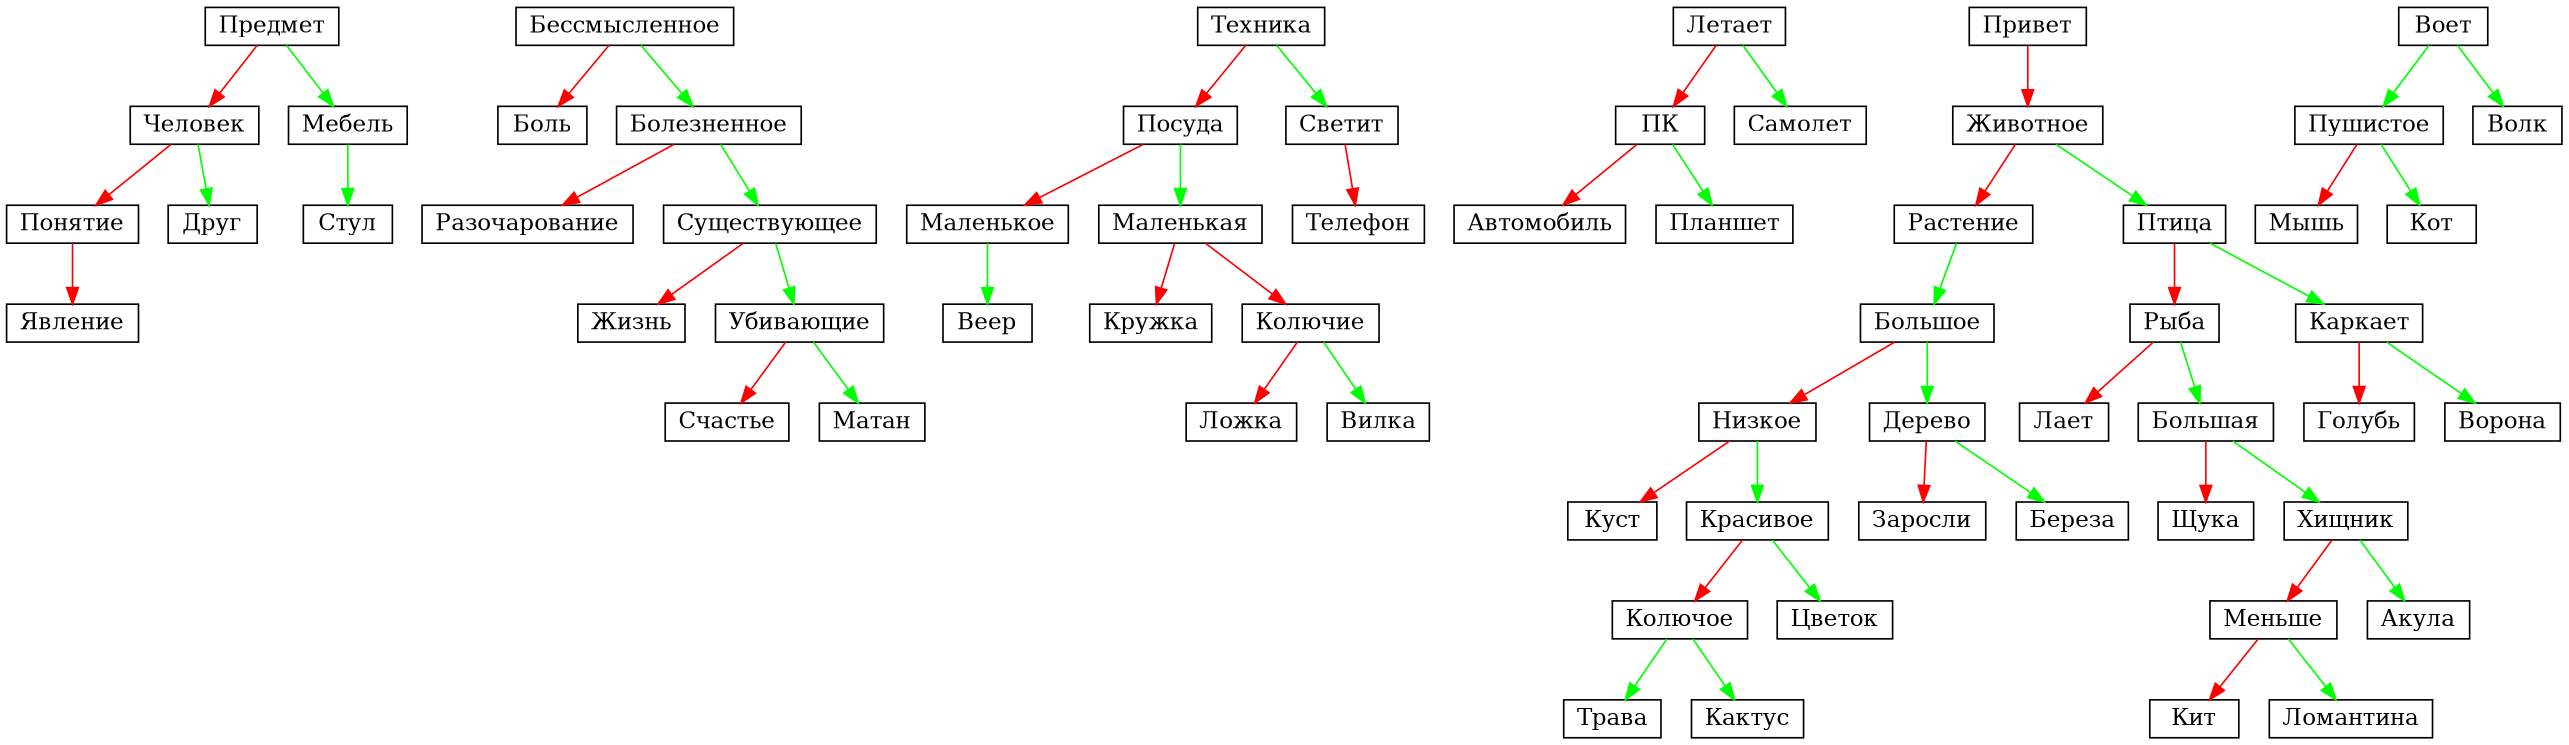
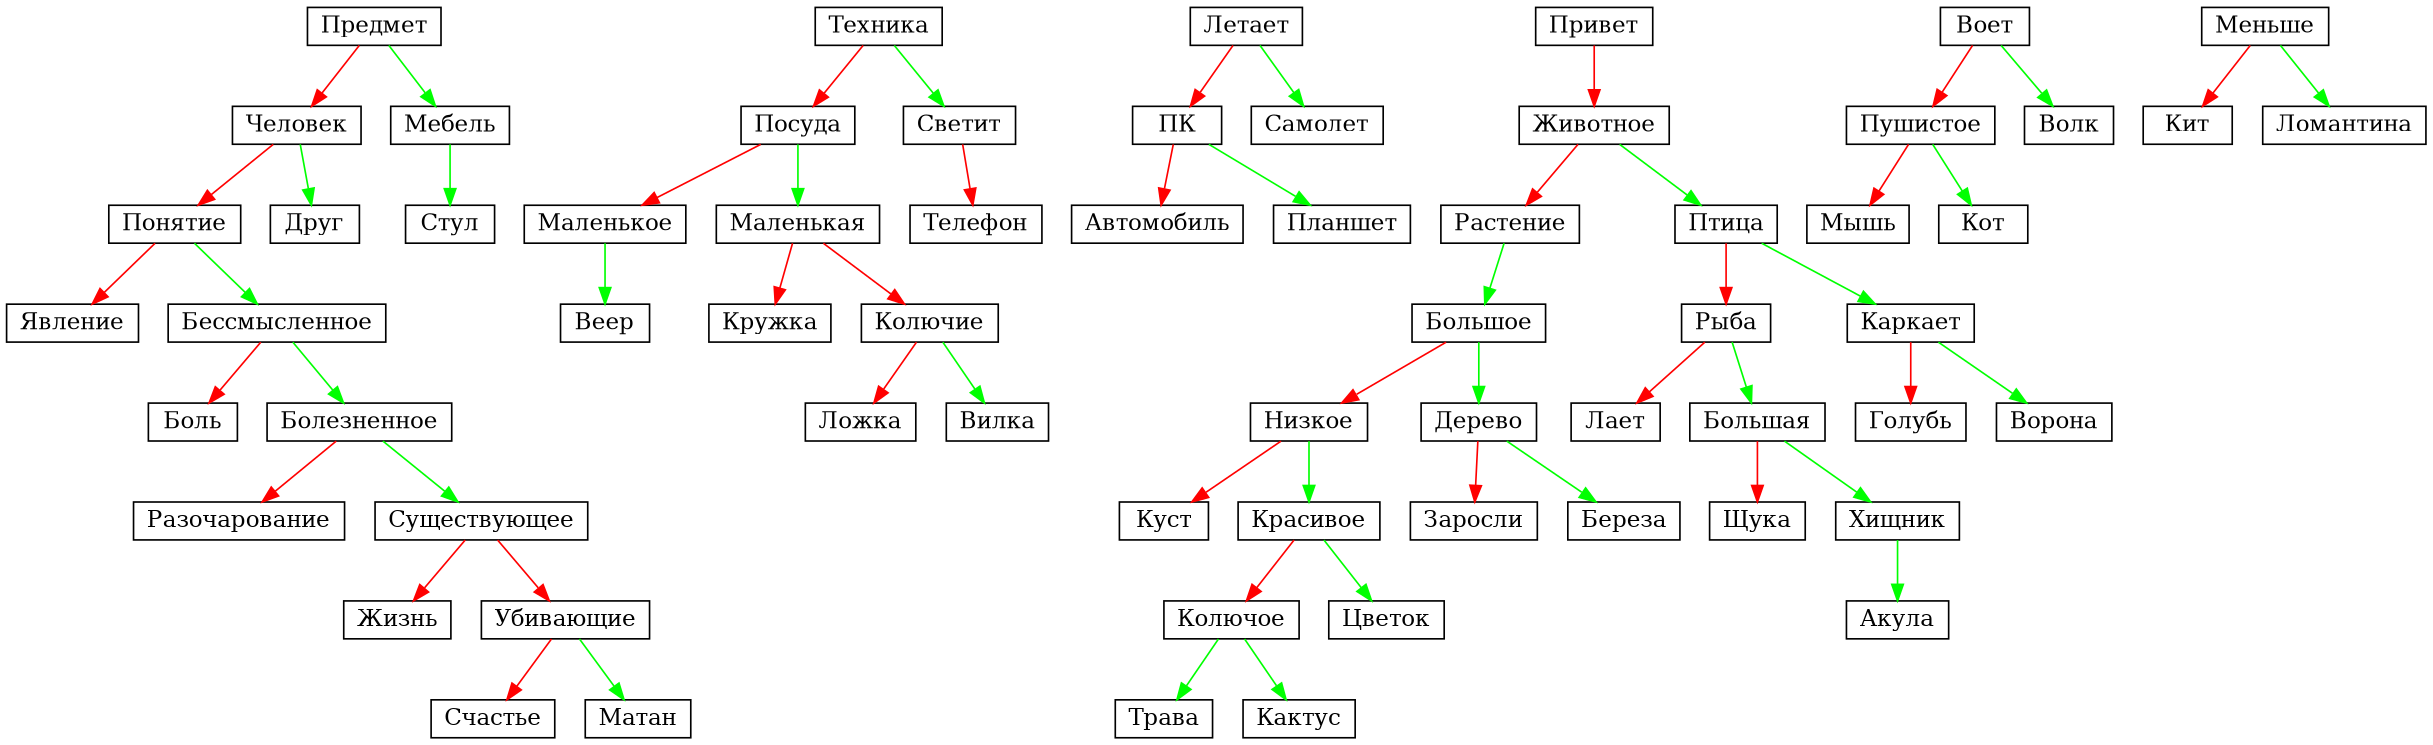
(2411, 69) -> (1957, 69)
(782, 266) -> (518, 564)
none -> (220, 268)
(2315, 564) -> none
